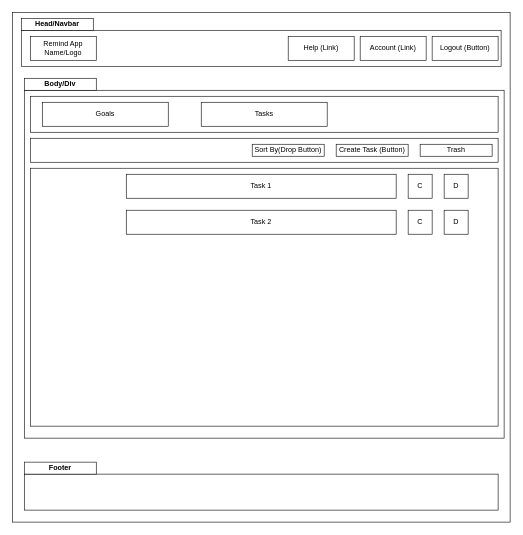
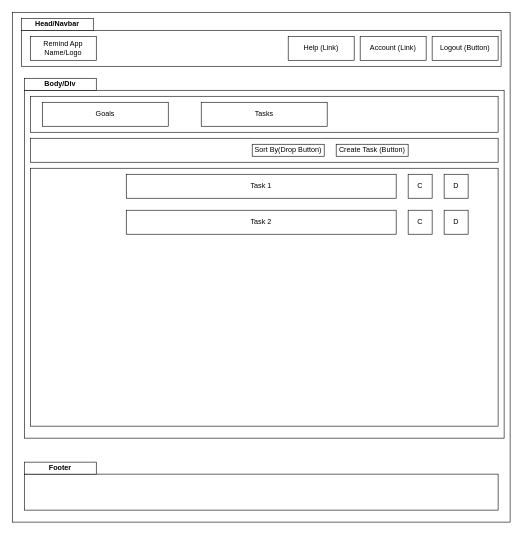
(456, 150) -> none
